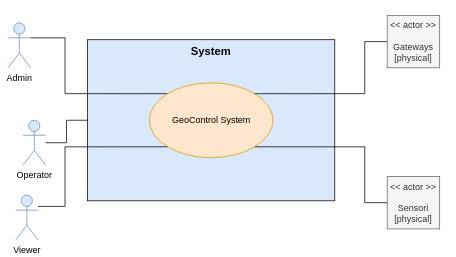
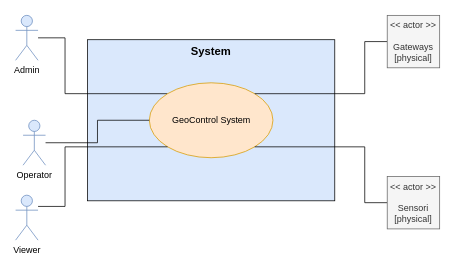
(19, 45) -> (27, 38)
(66, 122) -> (97, 122)
